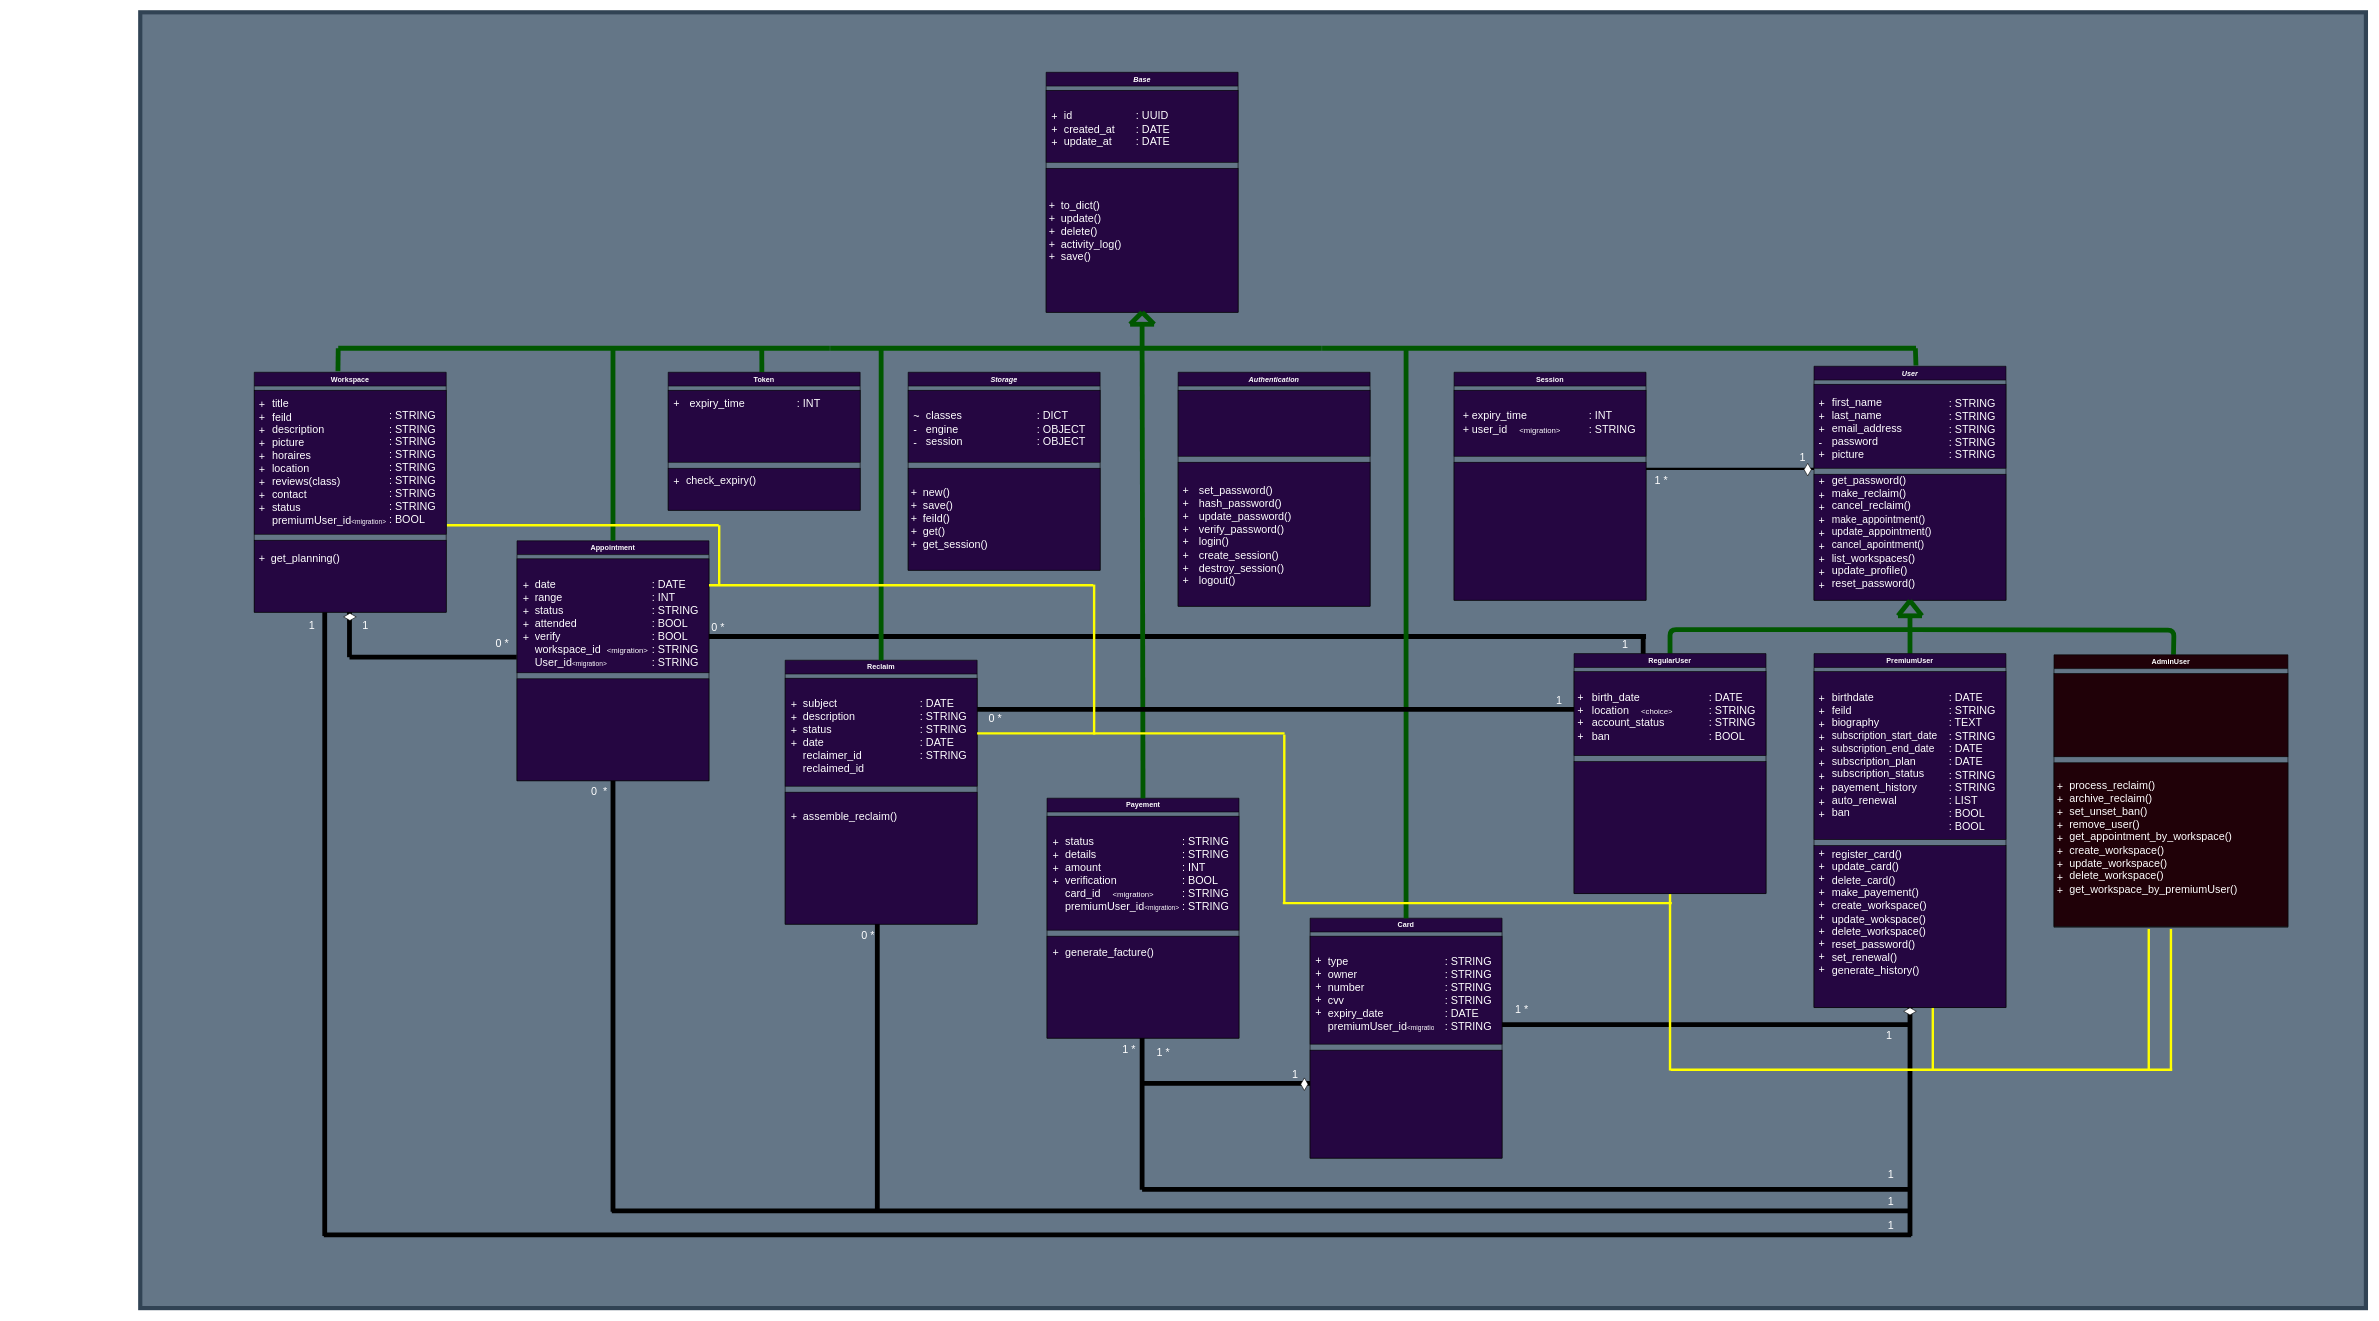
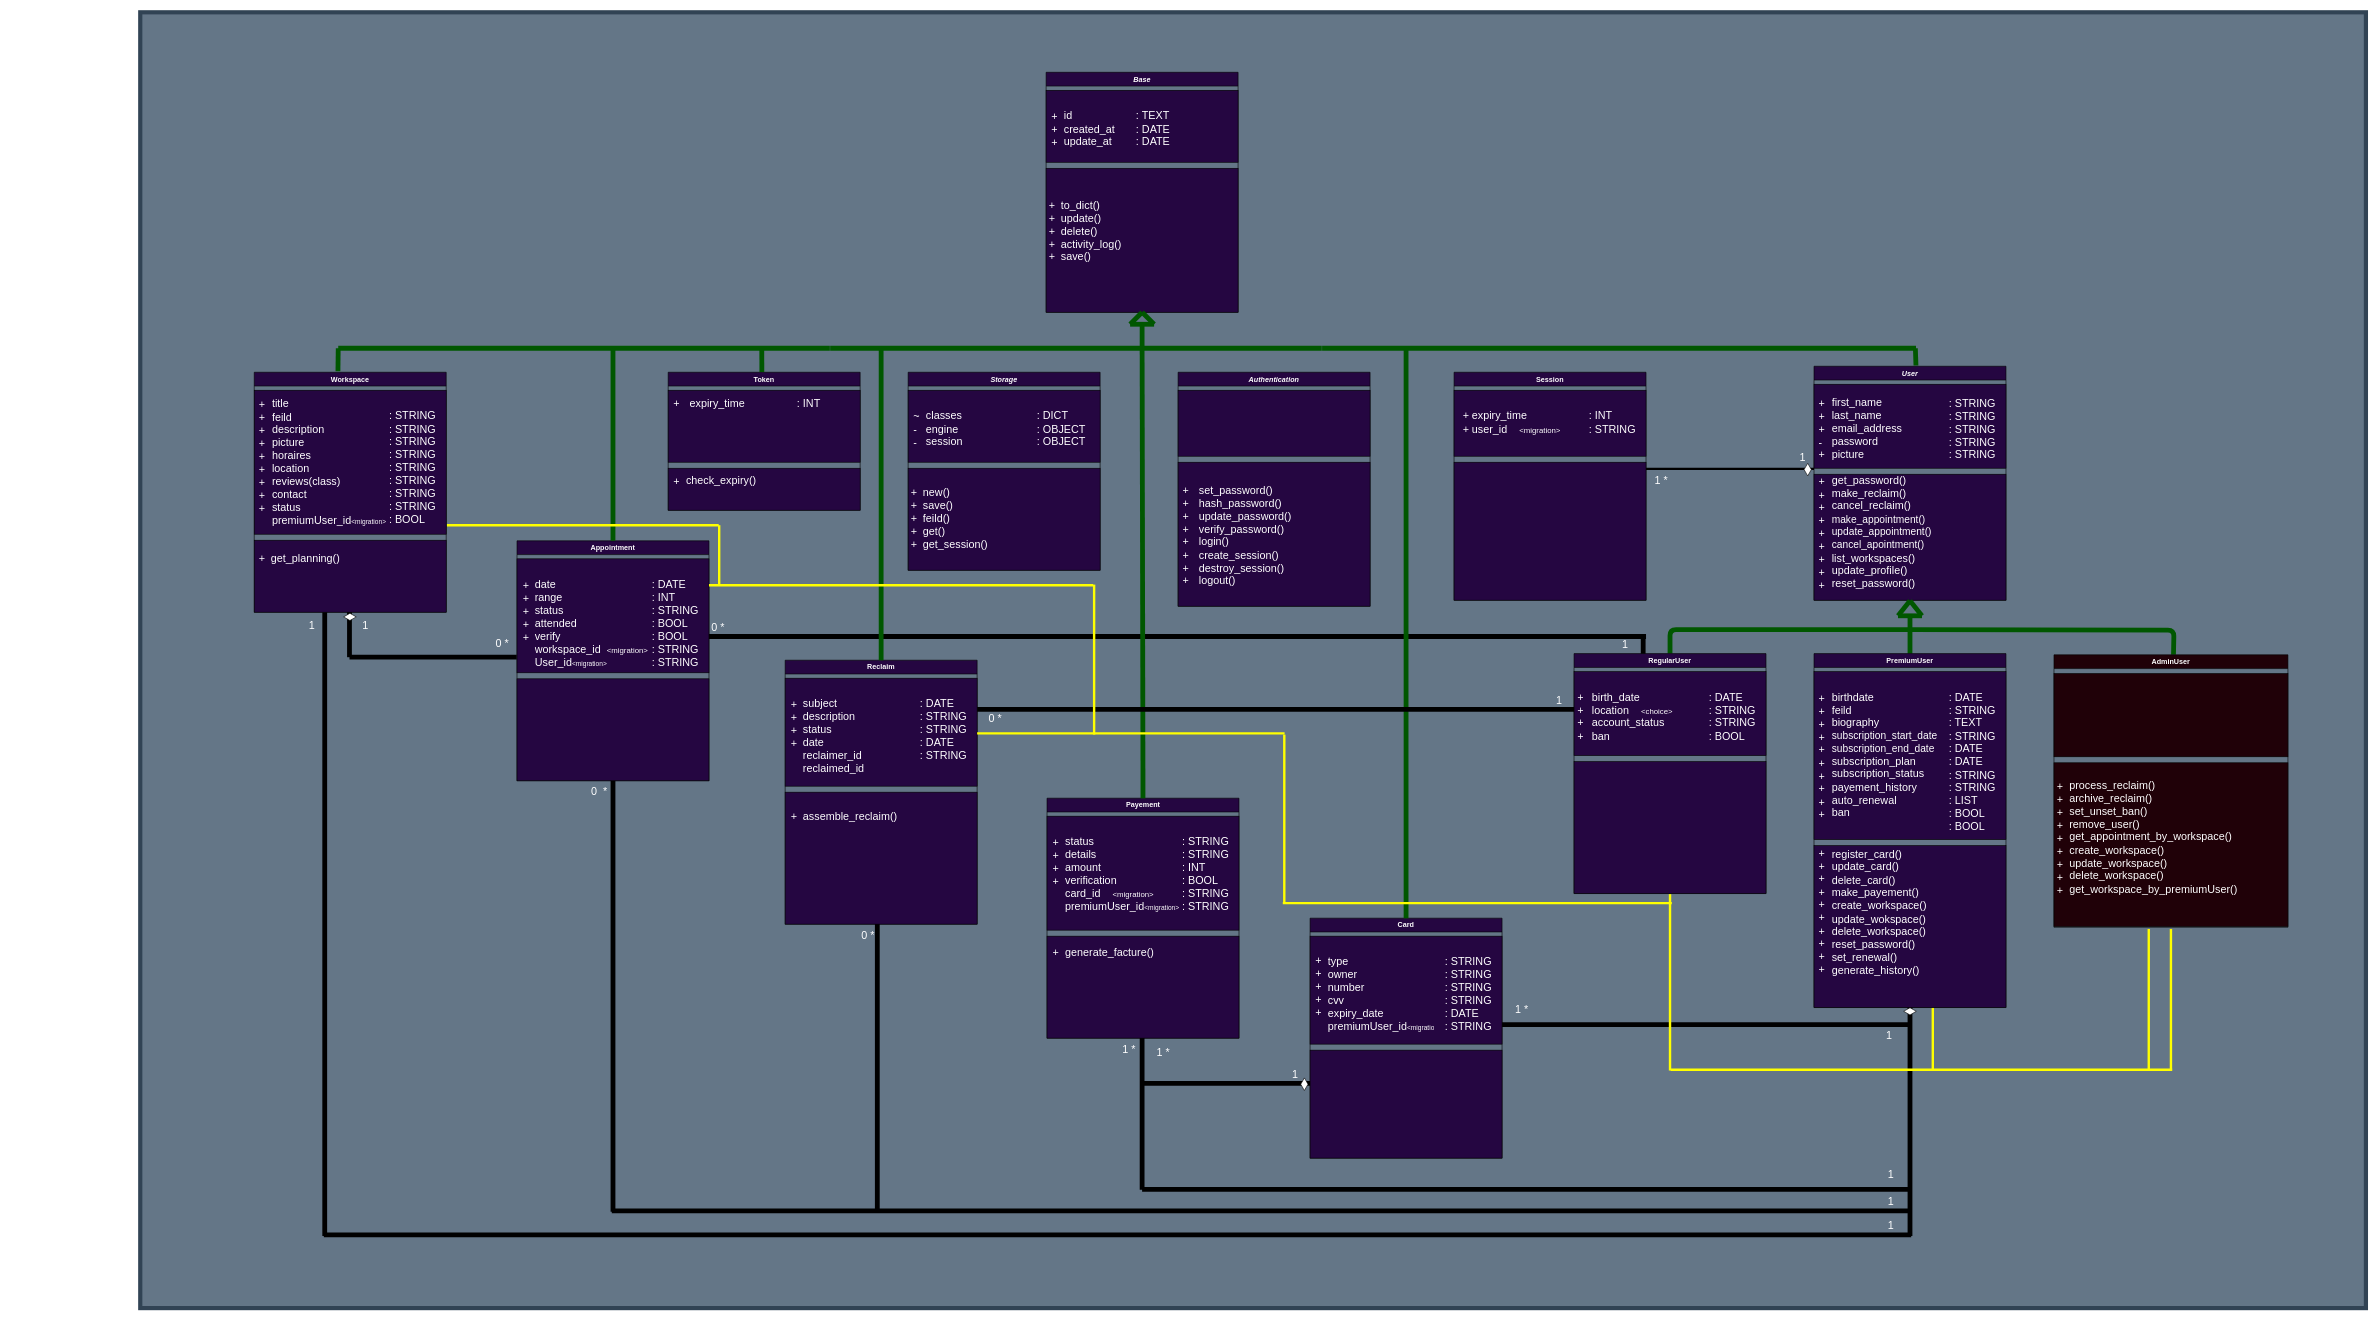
(1097, 86) -> (1097, 86)
